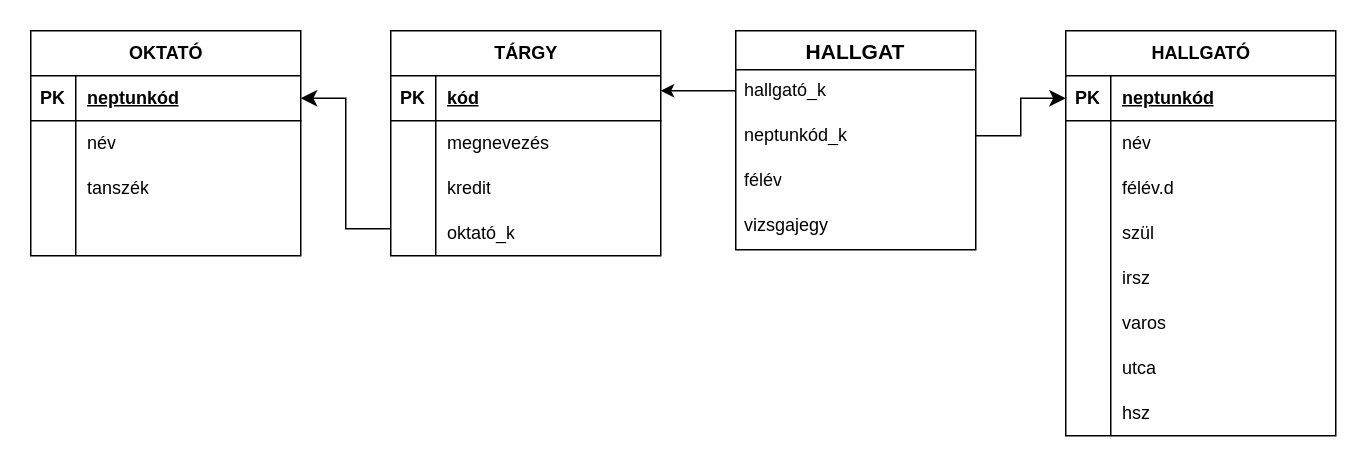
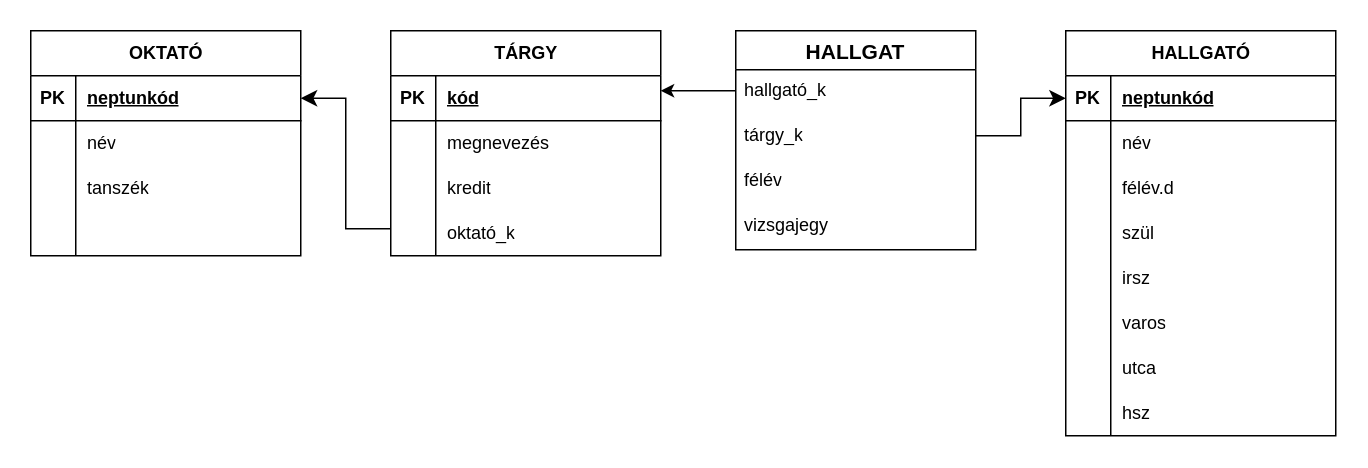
(800, 136) -> (780, 136)
